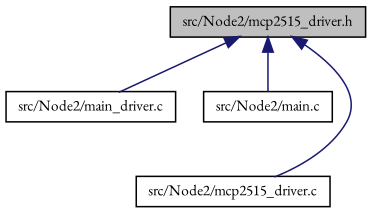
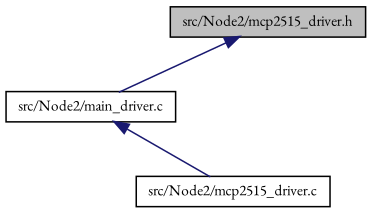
(268, 107) -> none
(347, 120) -> (169, 153)
